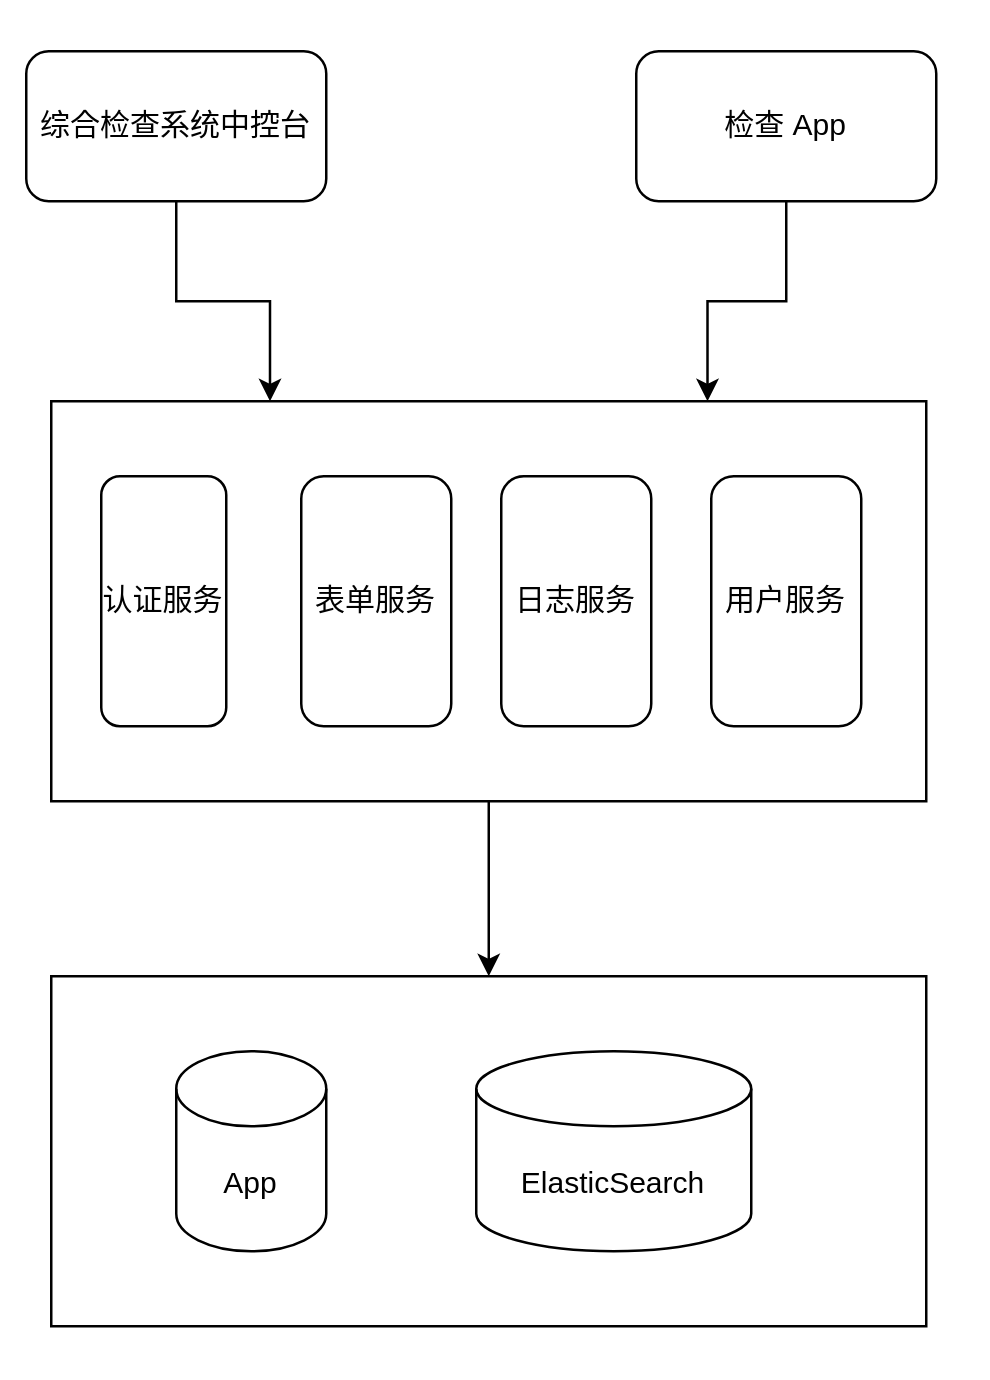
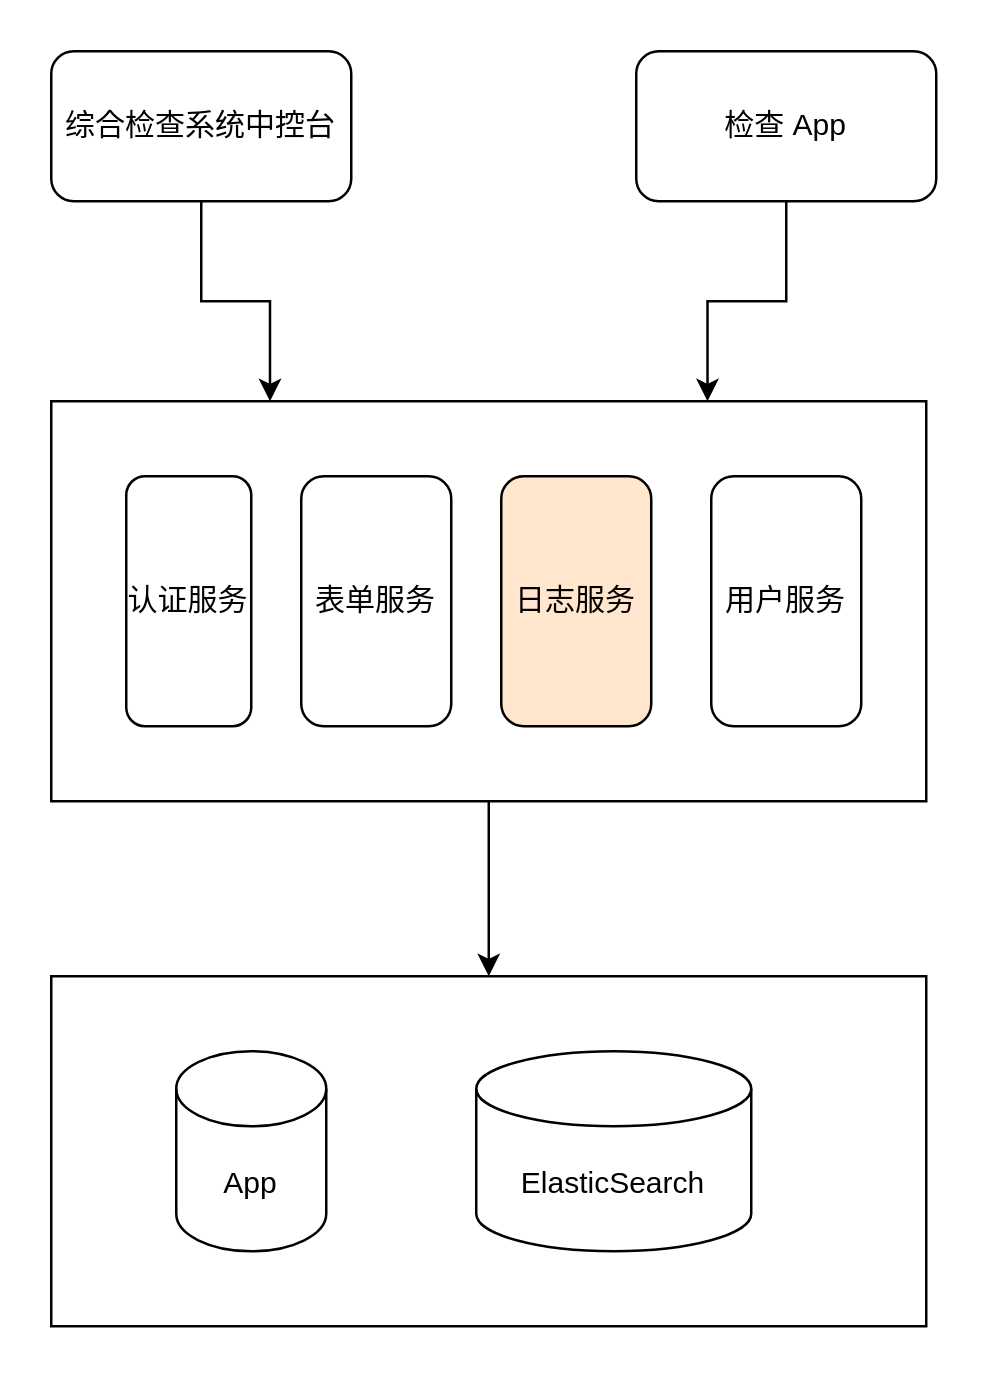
(176, 126) -> (201, 126)
(164, 601) -> (189, 601)
(576, 601) -> (576, 601)
